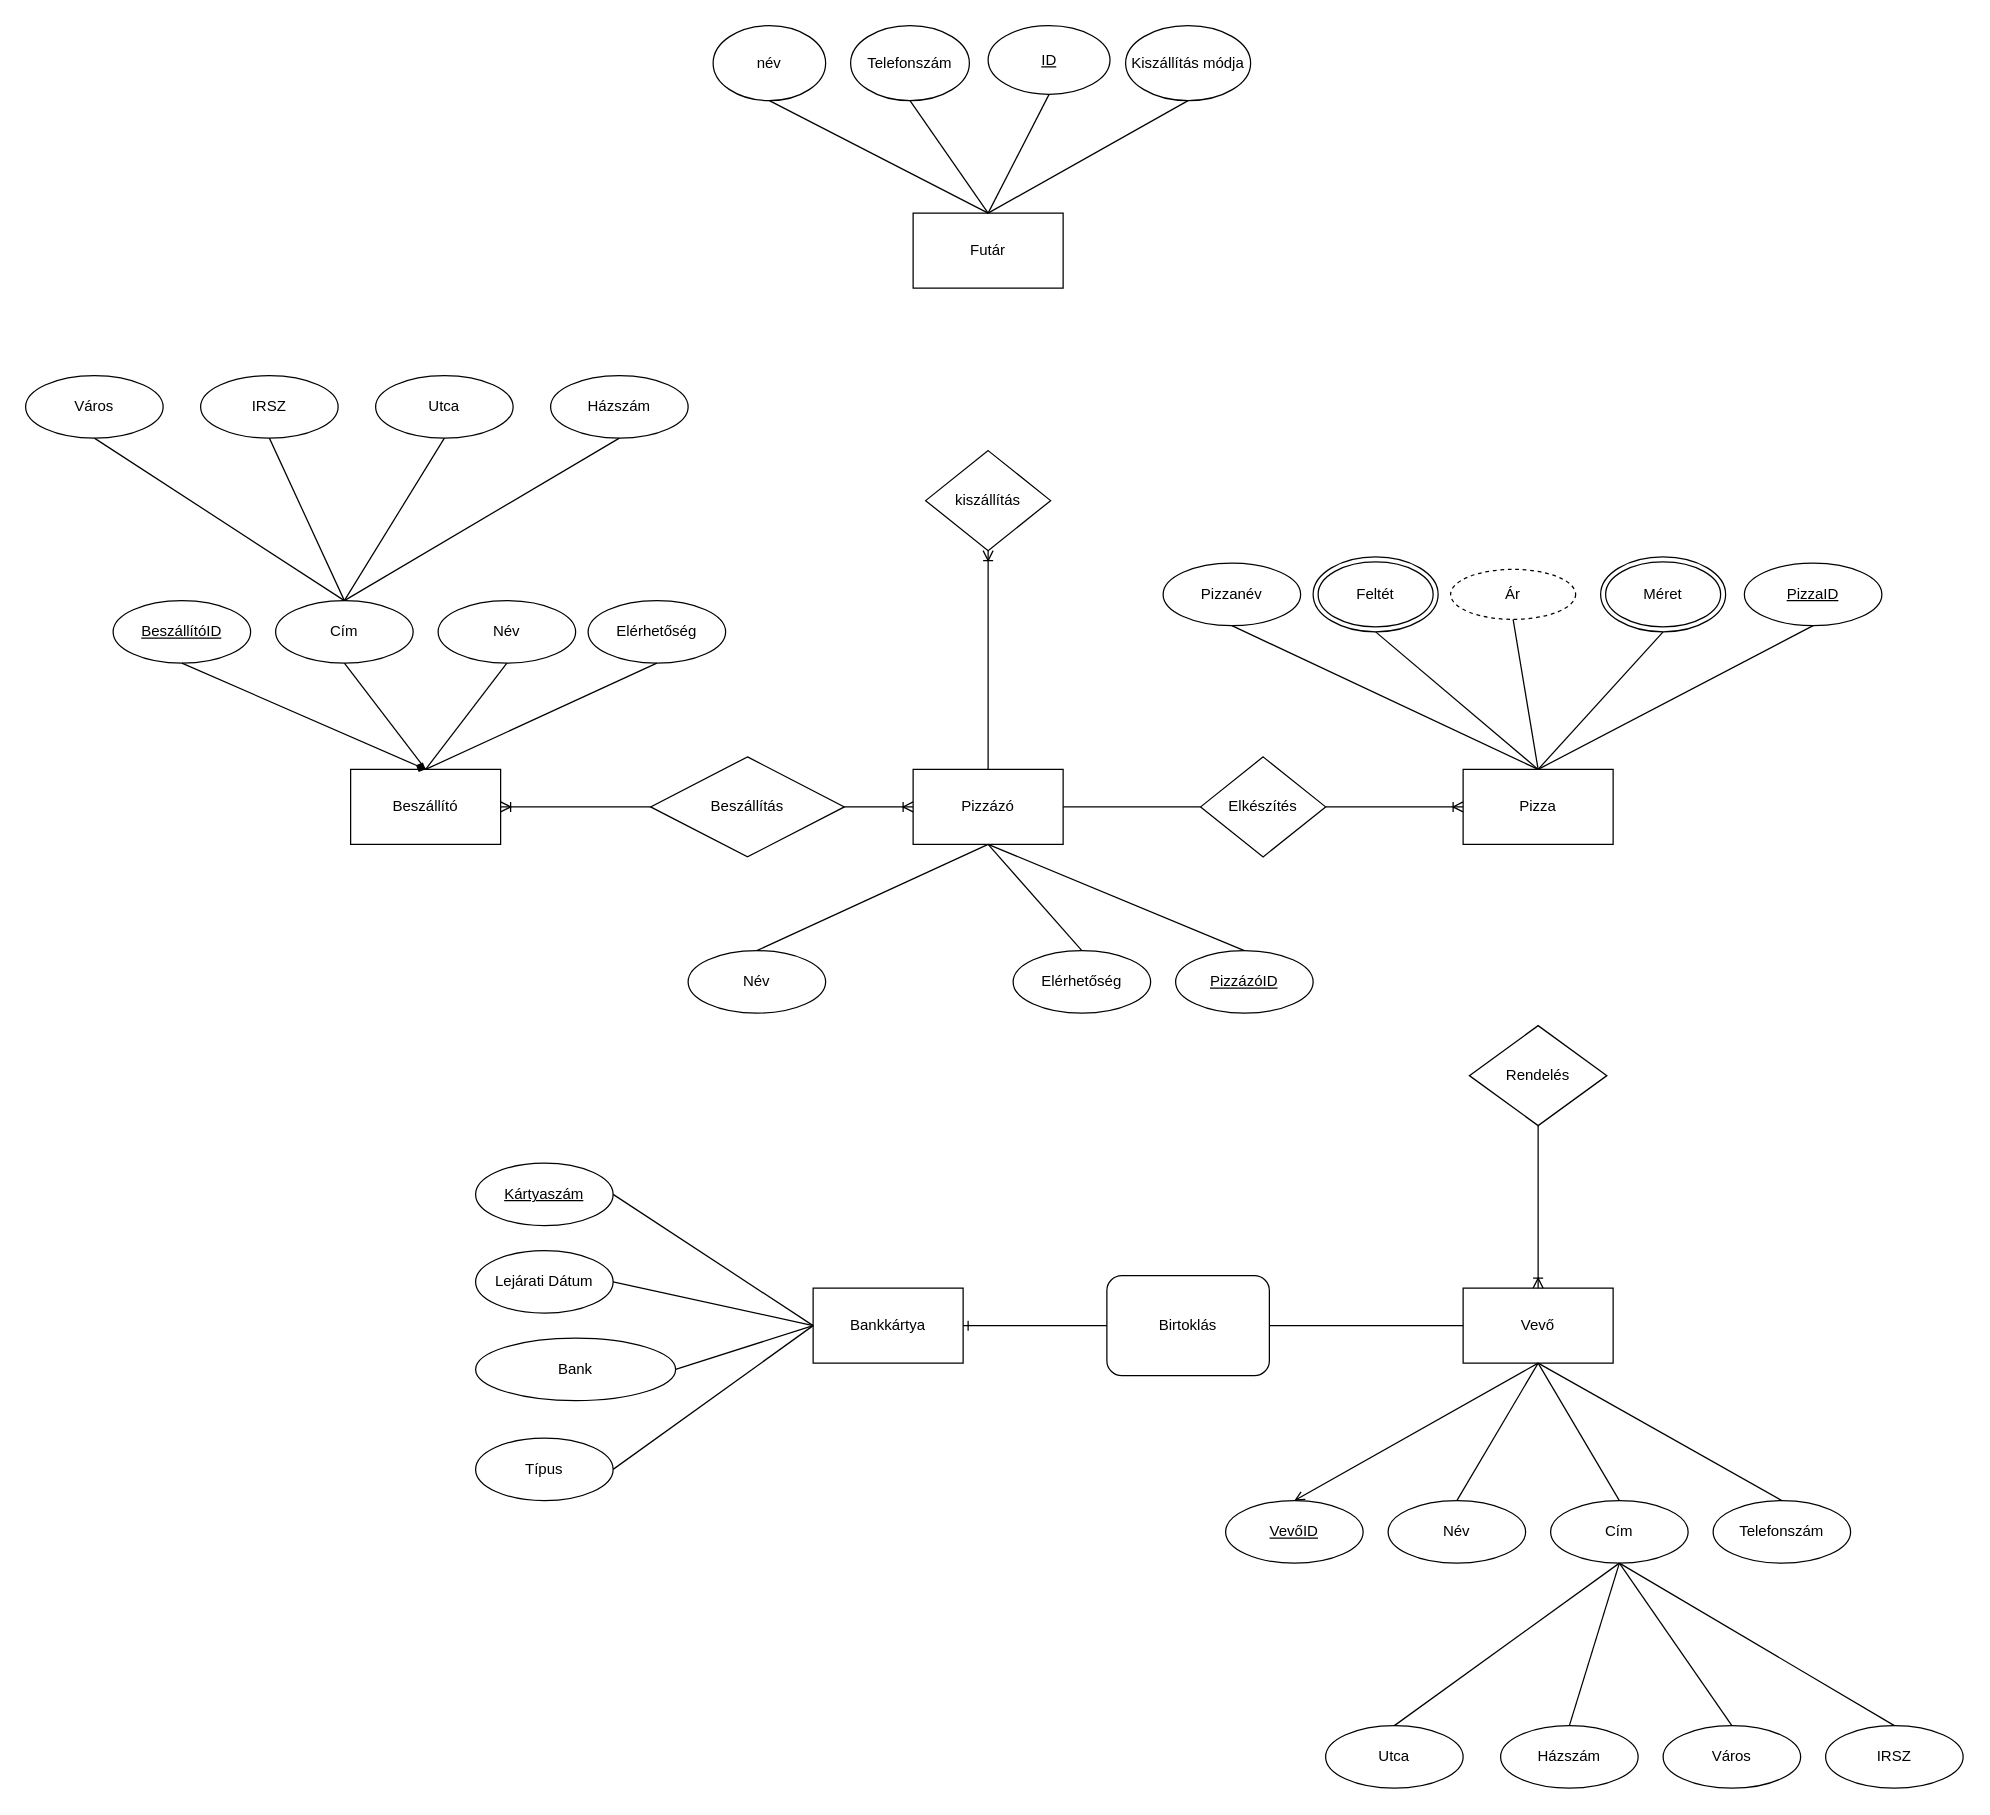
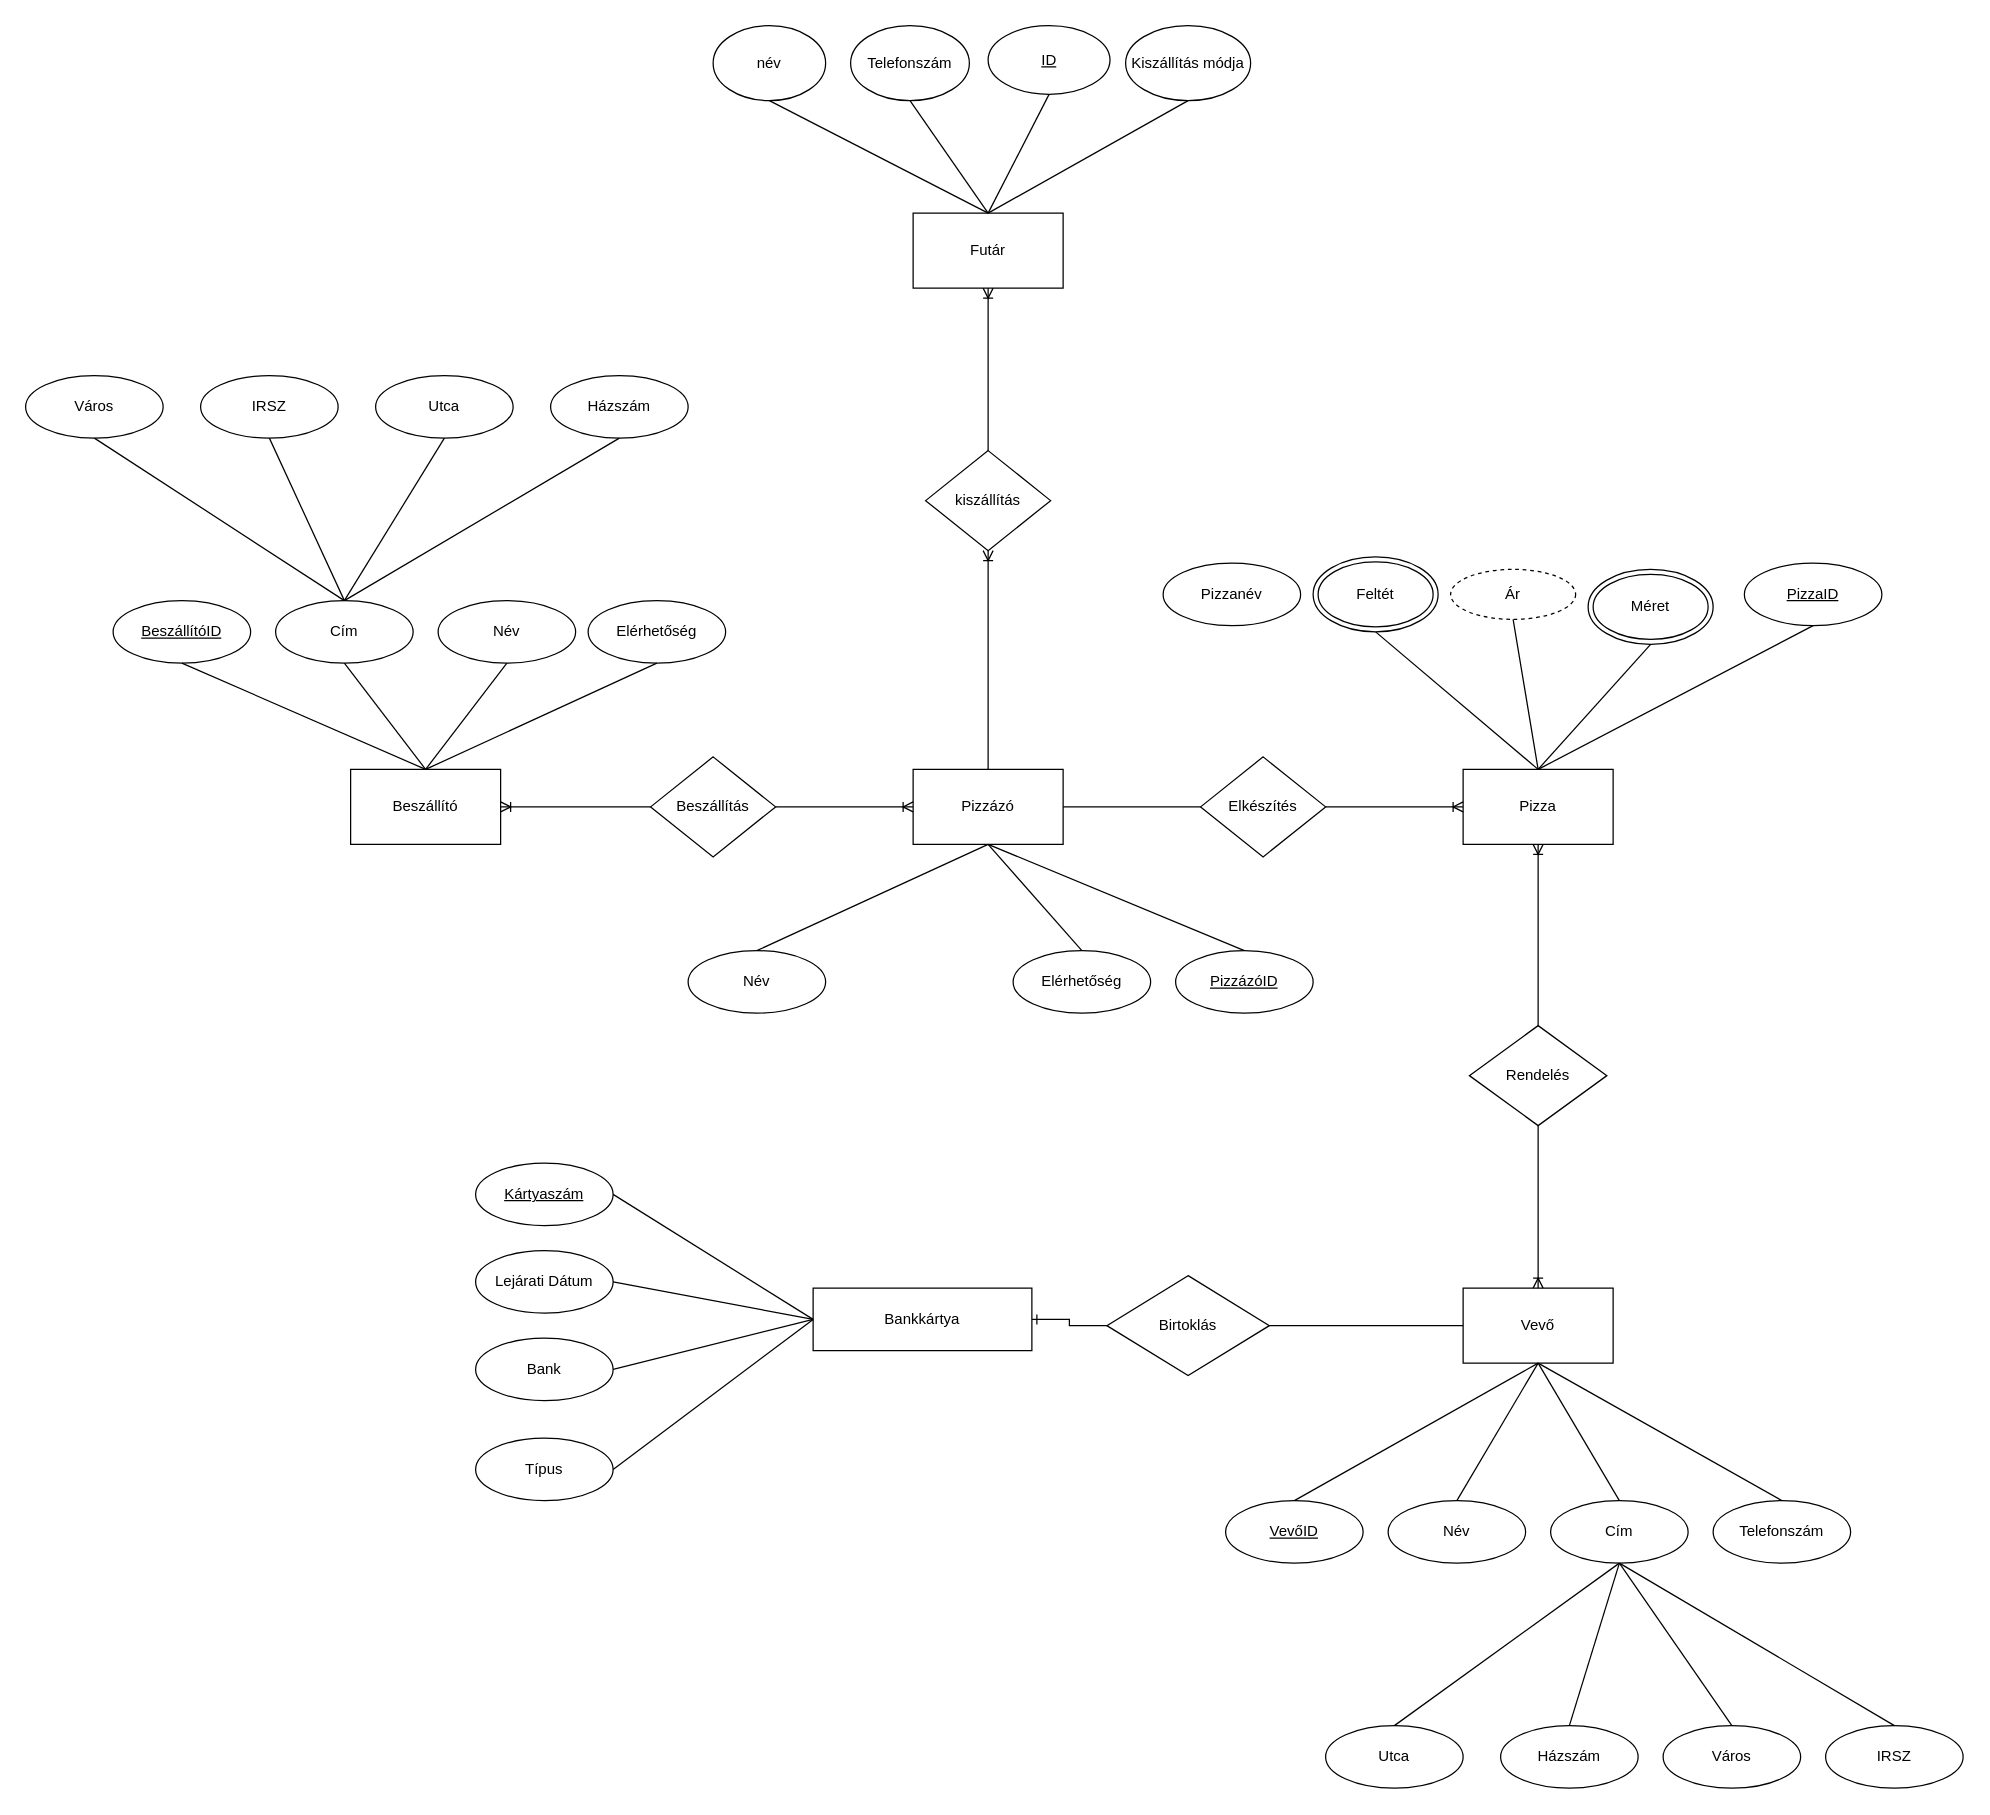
none -> (988, 369)
(1663, 594) -> (1651, 607)
(1380, 695) -> none
(416, 765) -> (417, 766)
(748, 807) -> (713, 807)
none -> (1538, 936)
(888, 1326) -> (923, 1319)
(1188, 1326) -> (1188, 1326)
(576, 1369) -> (544, 1369)
(1299, 1498) -> (1299, 1498)
